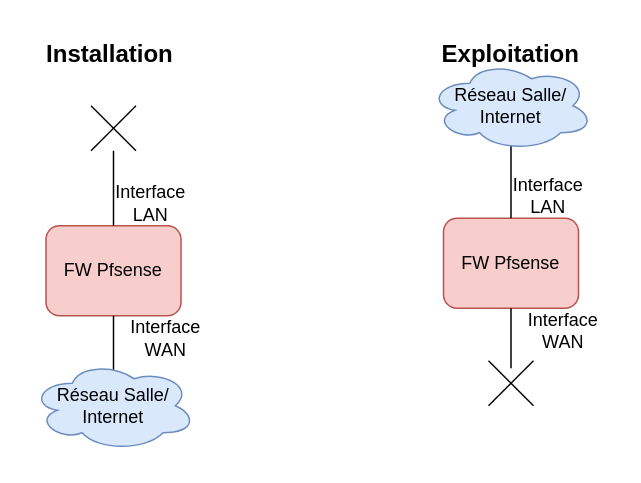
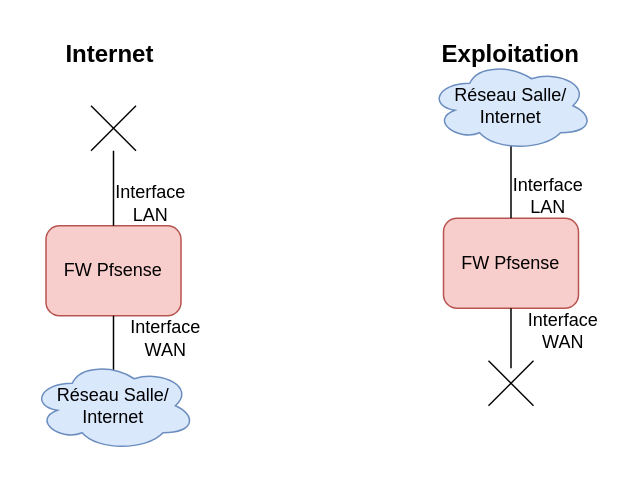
(113, 53) -> (113, 53)
